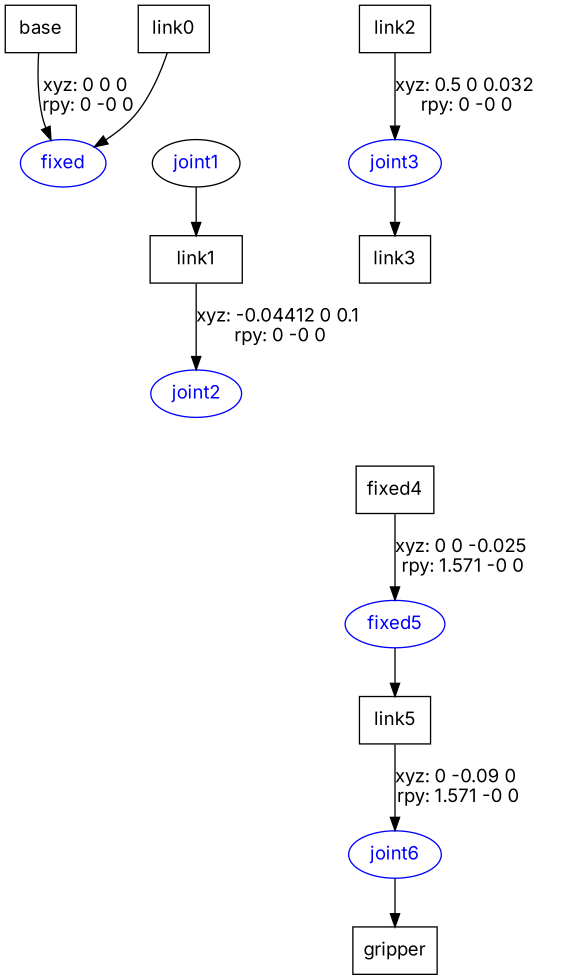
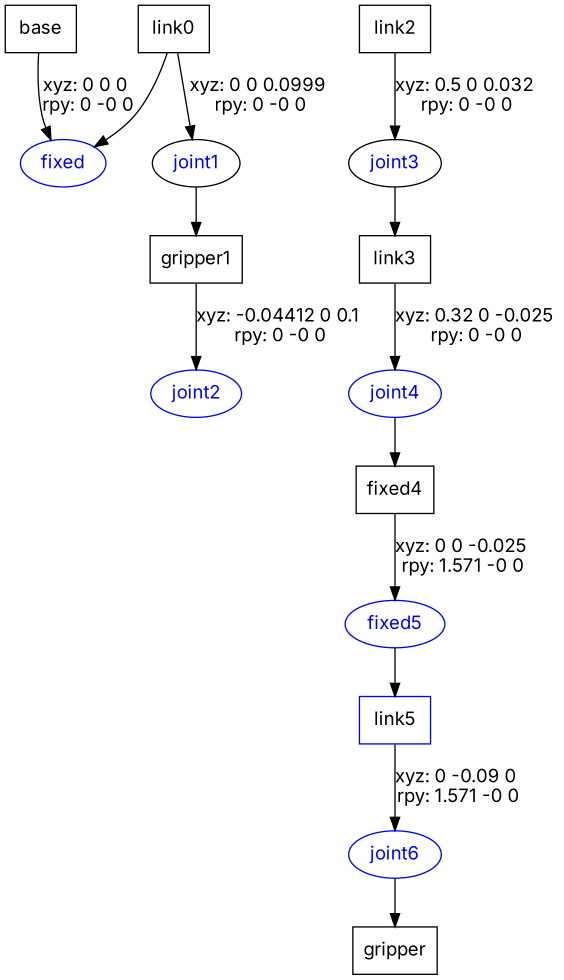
none -> (184, 90)
(395, 163) -> (395, 163)
(196, 259) -> (196, 259)
none -> (395, 394)
(395, 720) -> (395, 720)
